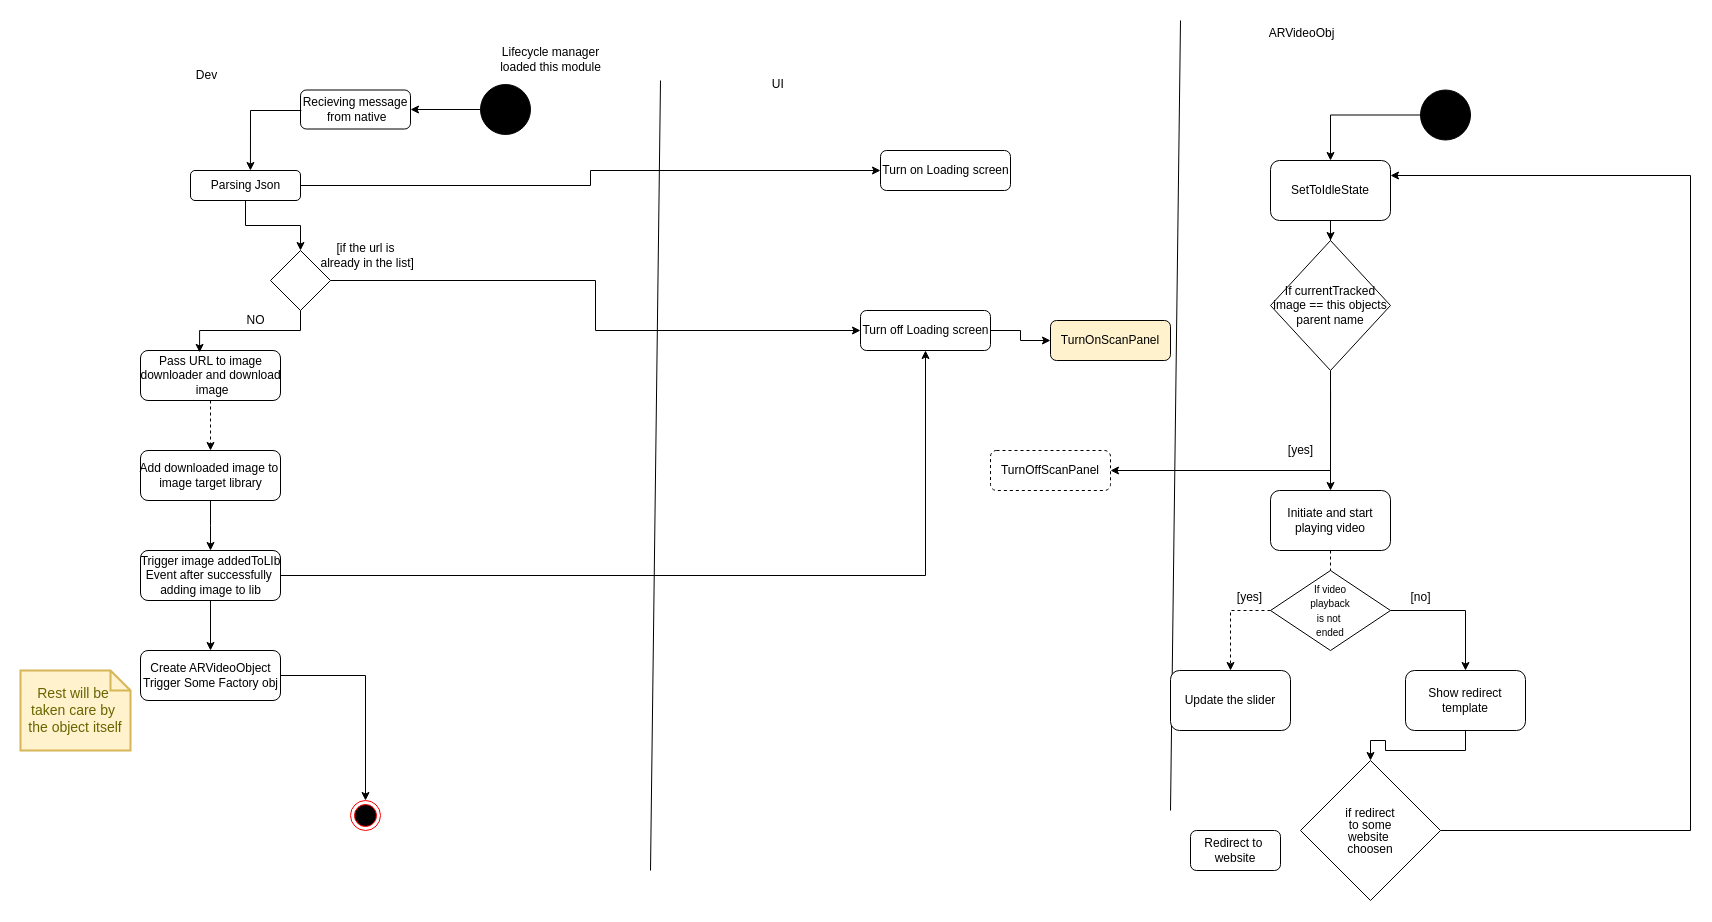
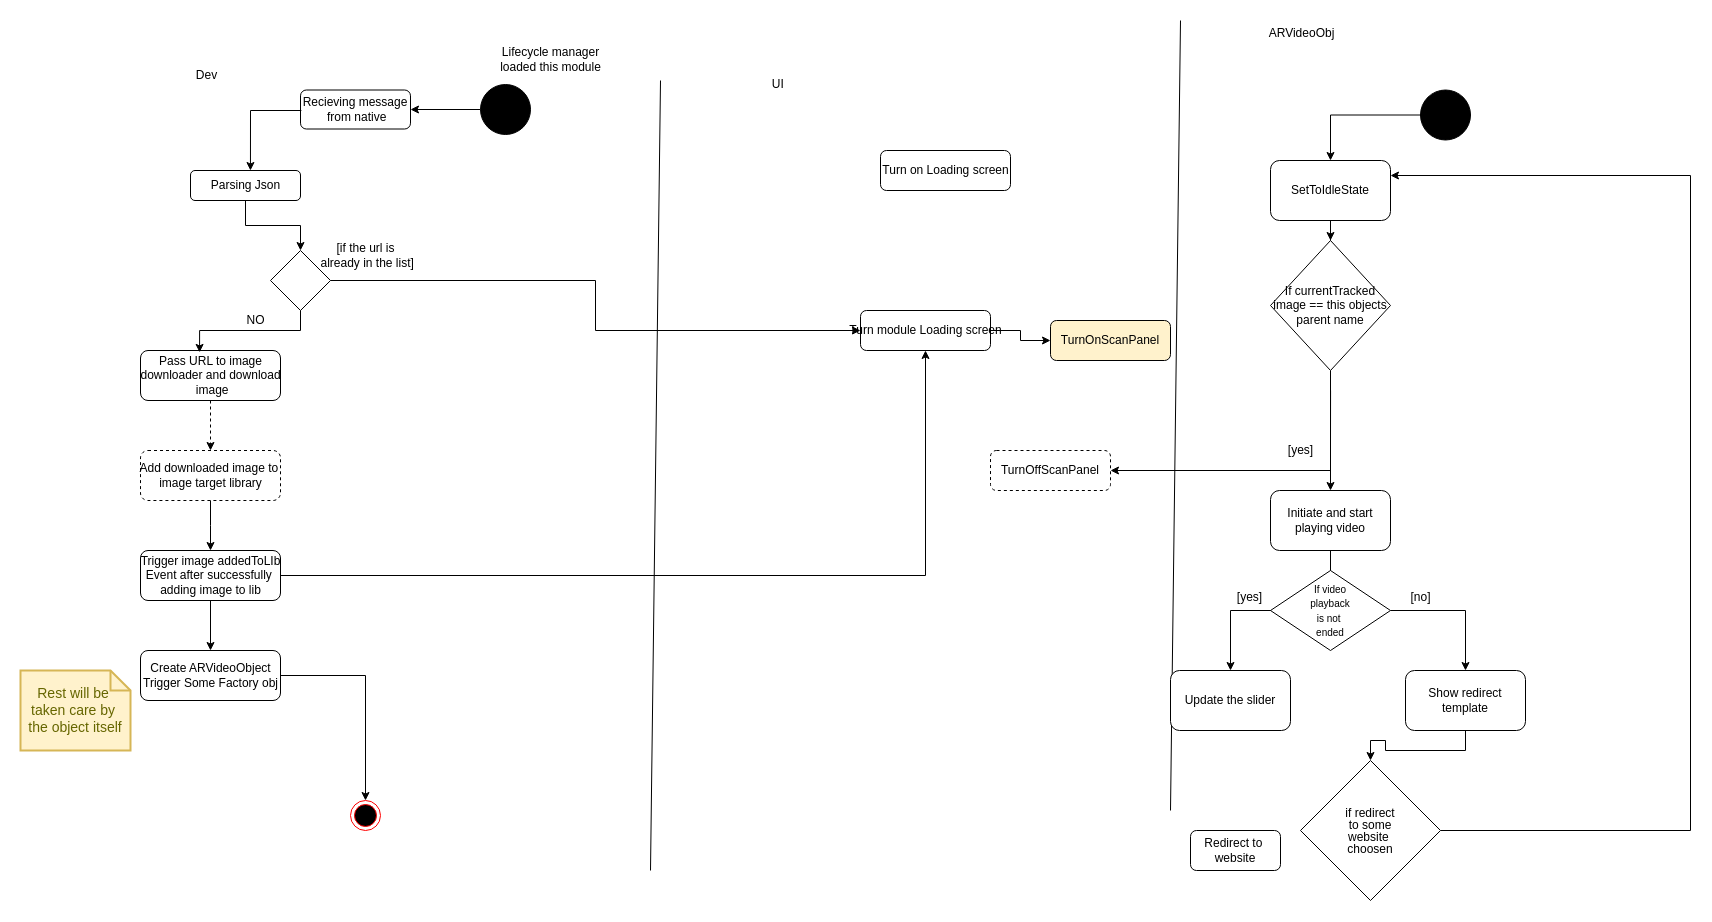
(591, 182) -> none
(926, 331) -> (926, 331)
(211, 476) -> (211, 476)
(1231, 617) -> (1231, 617)
